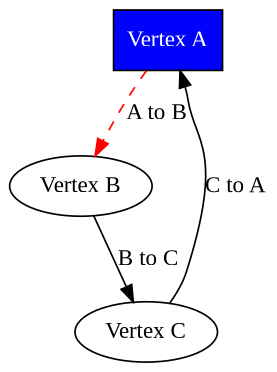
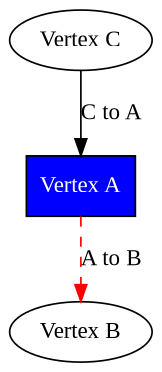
(110, 251) -> none
